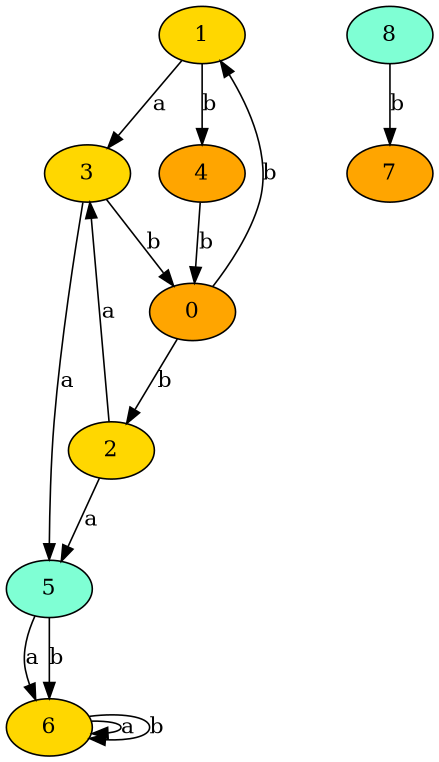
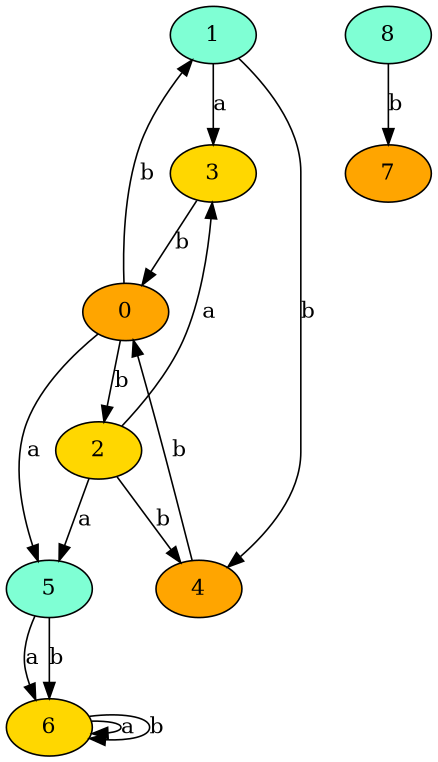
(202, 35) -> (213, 35)
(59, 372) -> (25, 428)
none -> (144, 513)
